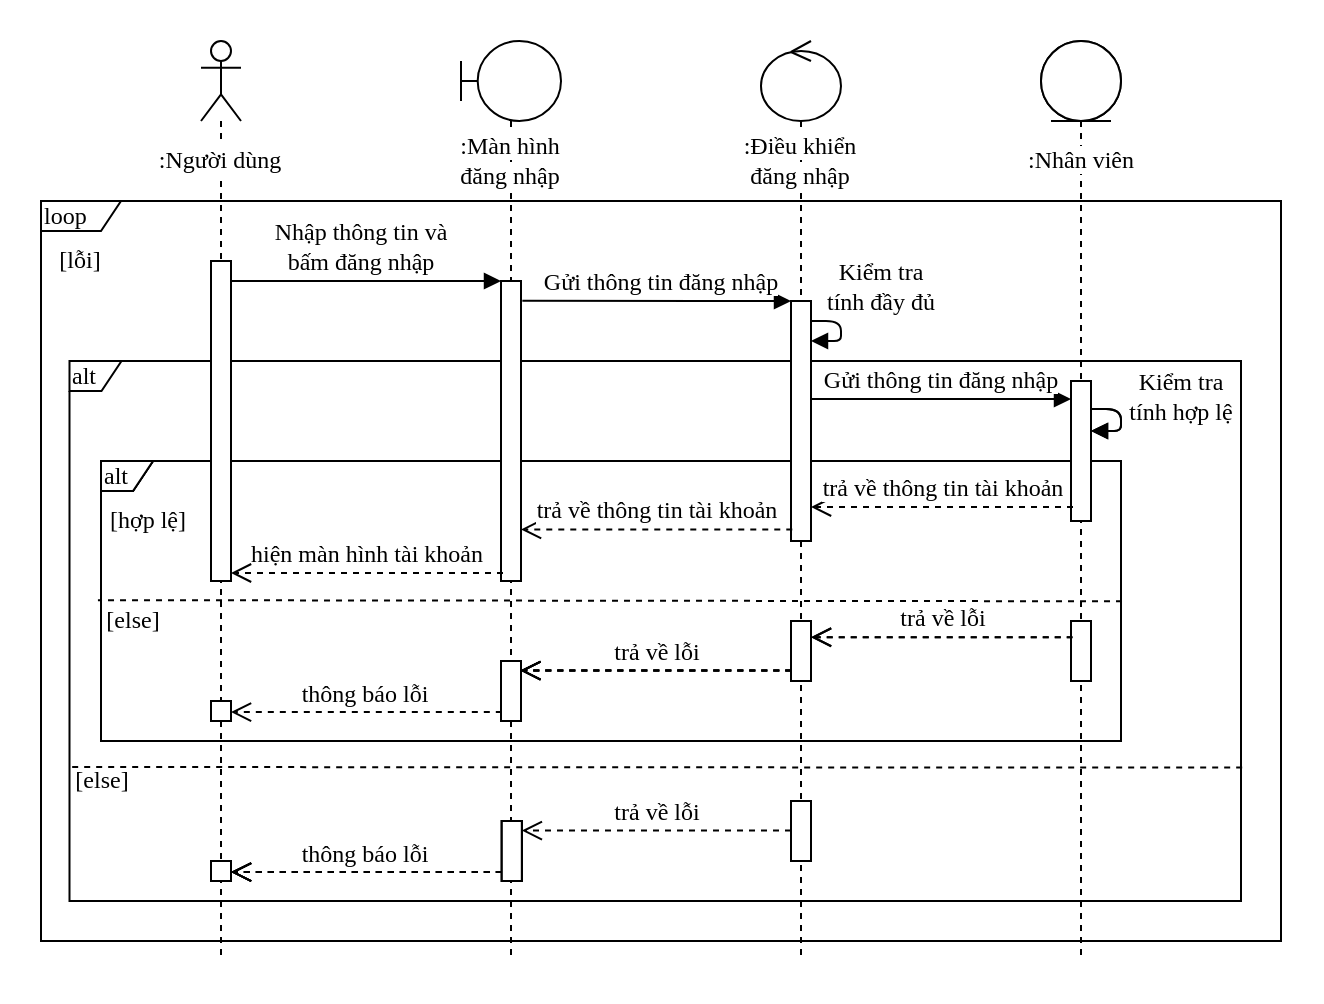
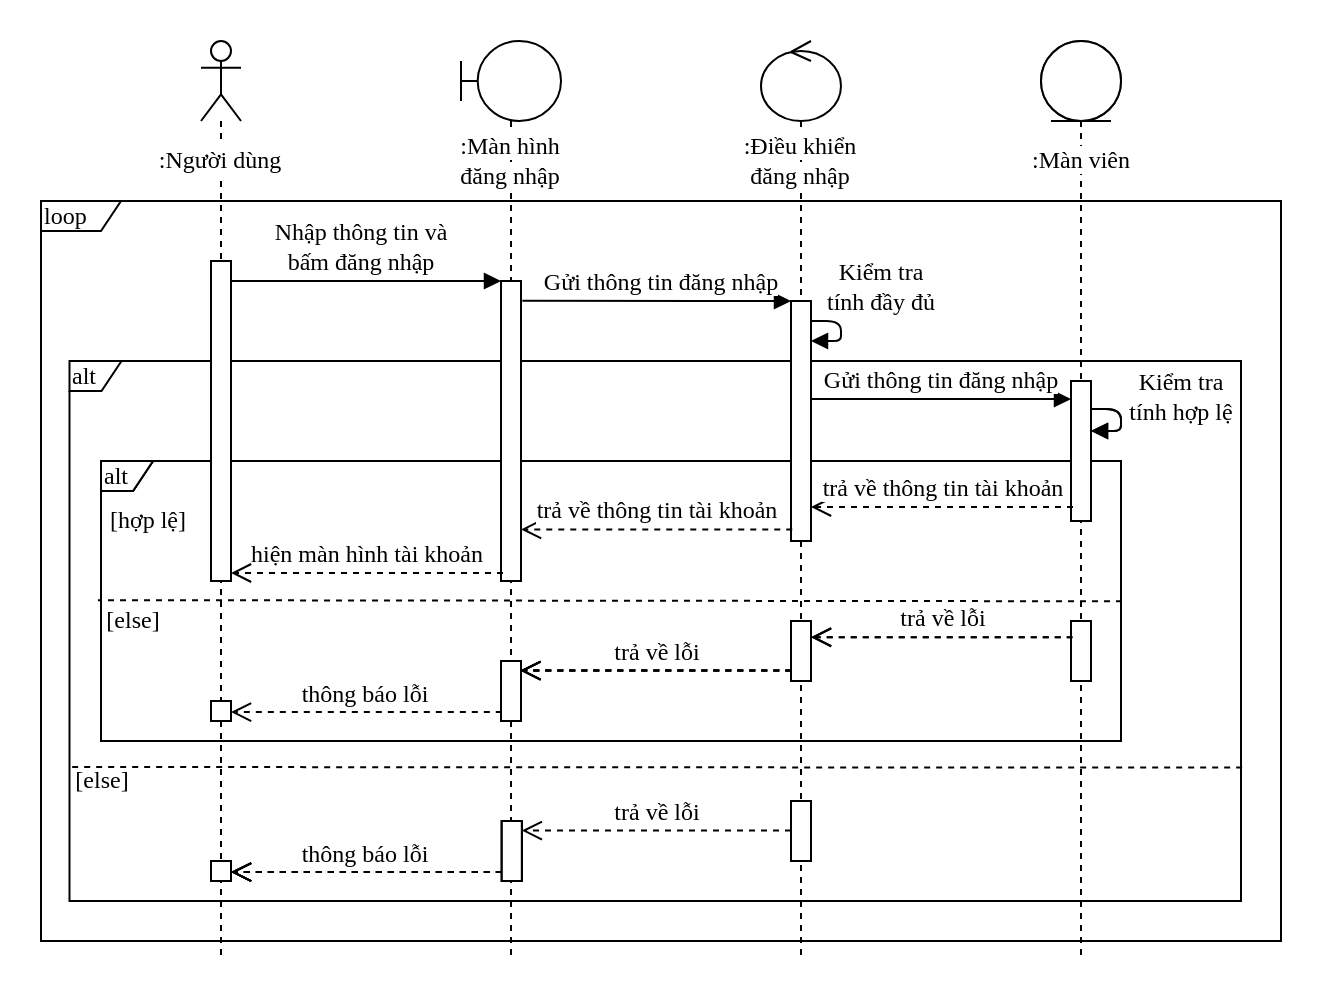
(1082, 161) -> (1082, 161)
(81, 261) -> none
